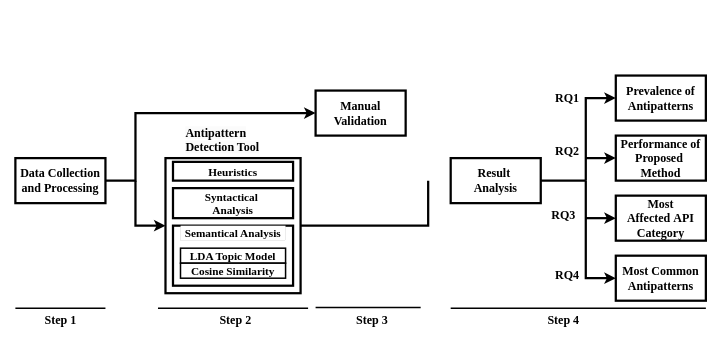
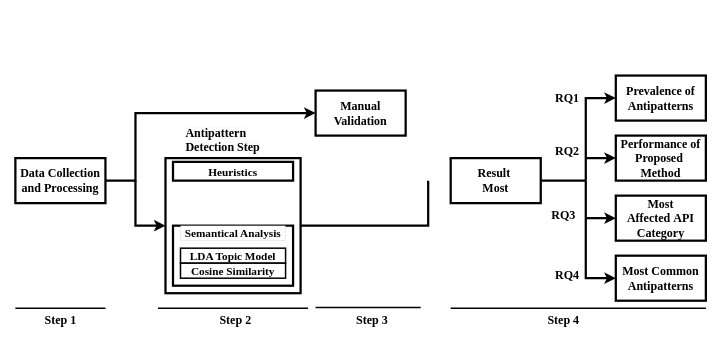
(217, 136) -> (219, 136)
(495, 180) -> (495, 180)
(233, 203) -> none
